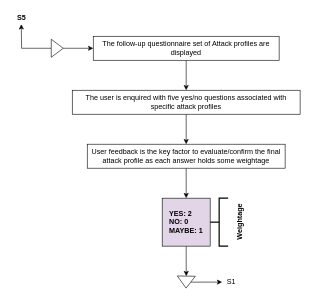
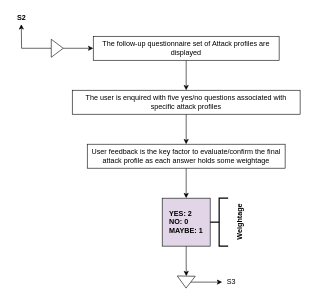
(22, 18) -> (22, 18)
(232, 282) -> (232, 282)
